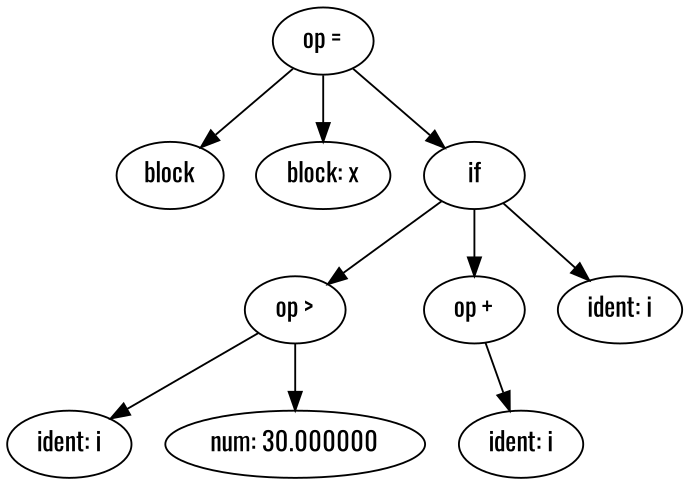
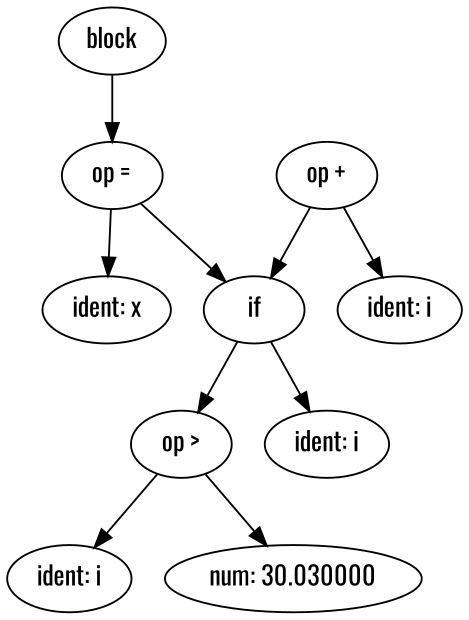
(254, 102) -> (112, 99)
(323, 175) -> (107, 310)
(474, 234) -> (295, 235)
(295, 444) -> (293, 579)
